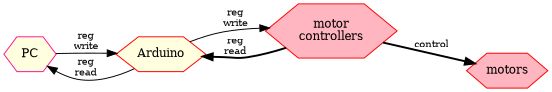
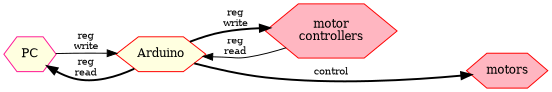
(224, 32) -> (224, 32)
(424, 52) -> (327, 81)
(250, 57) -> (250, 57)
(95, 80) -> (95, 80)
